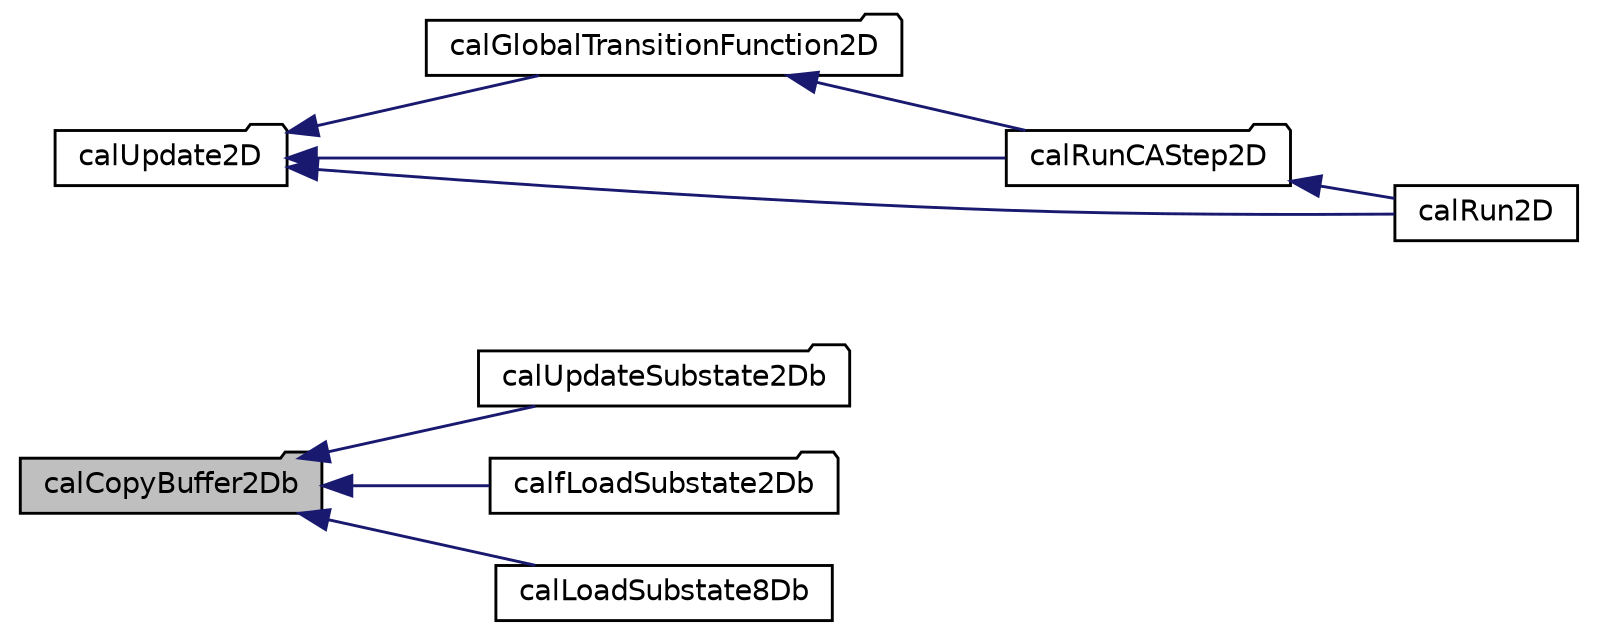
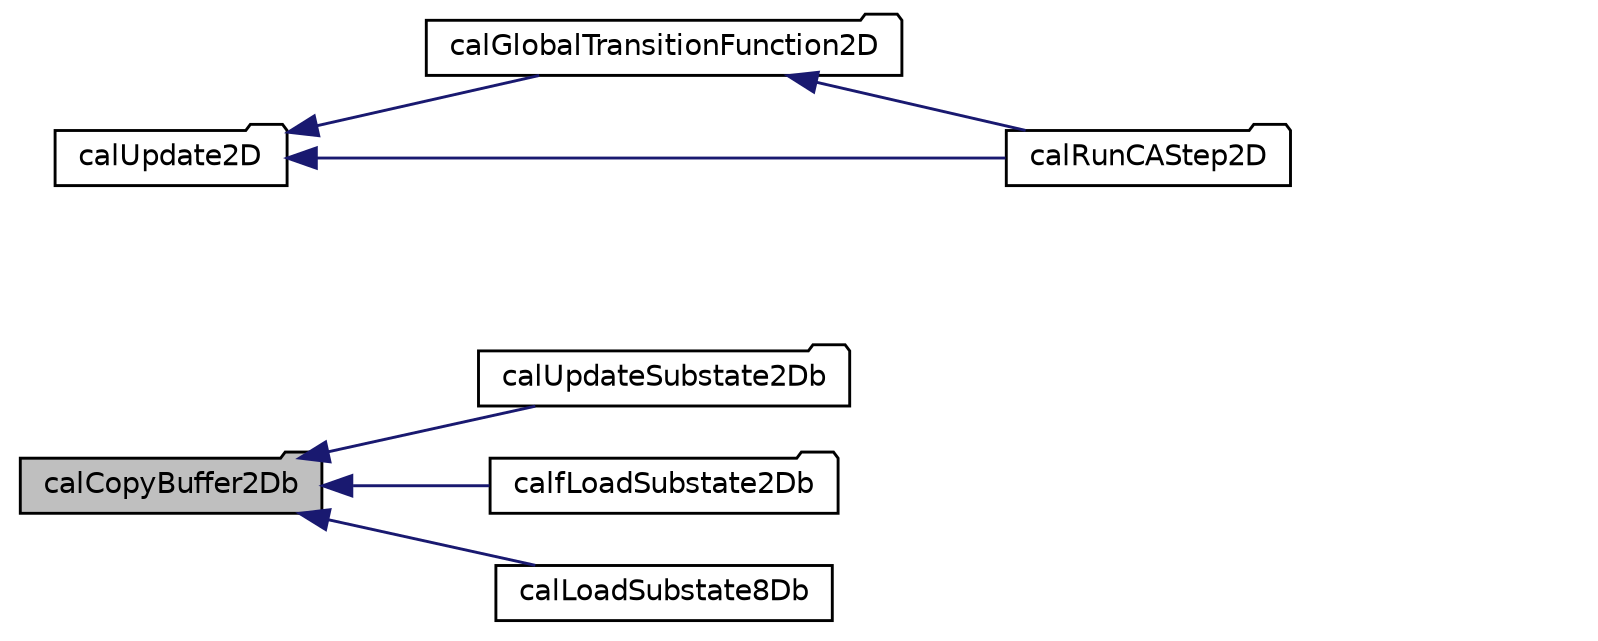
(1486, 213) -> none
